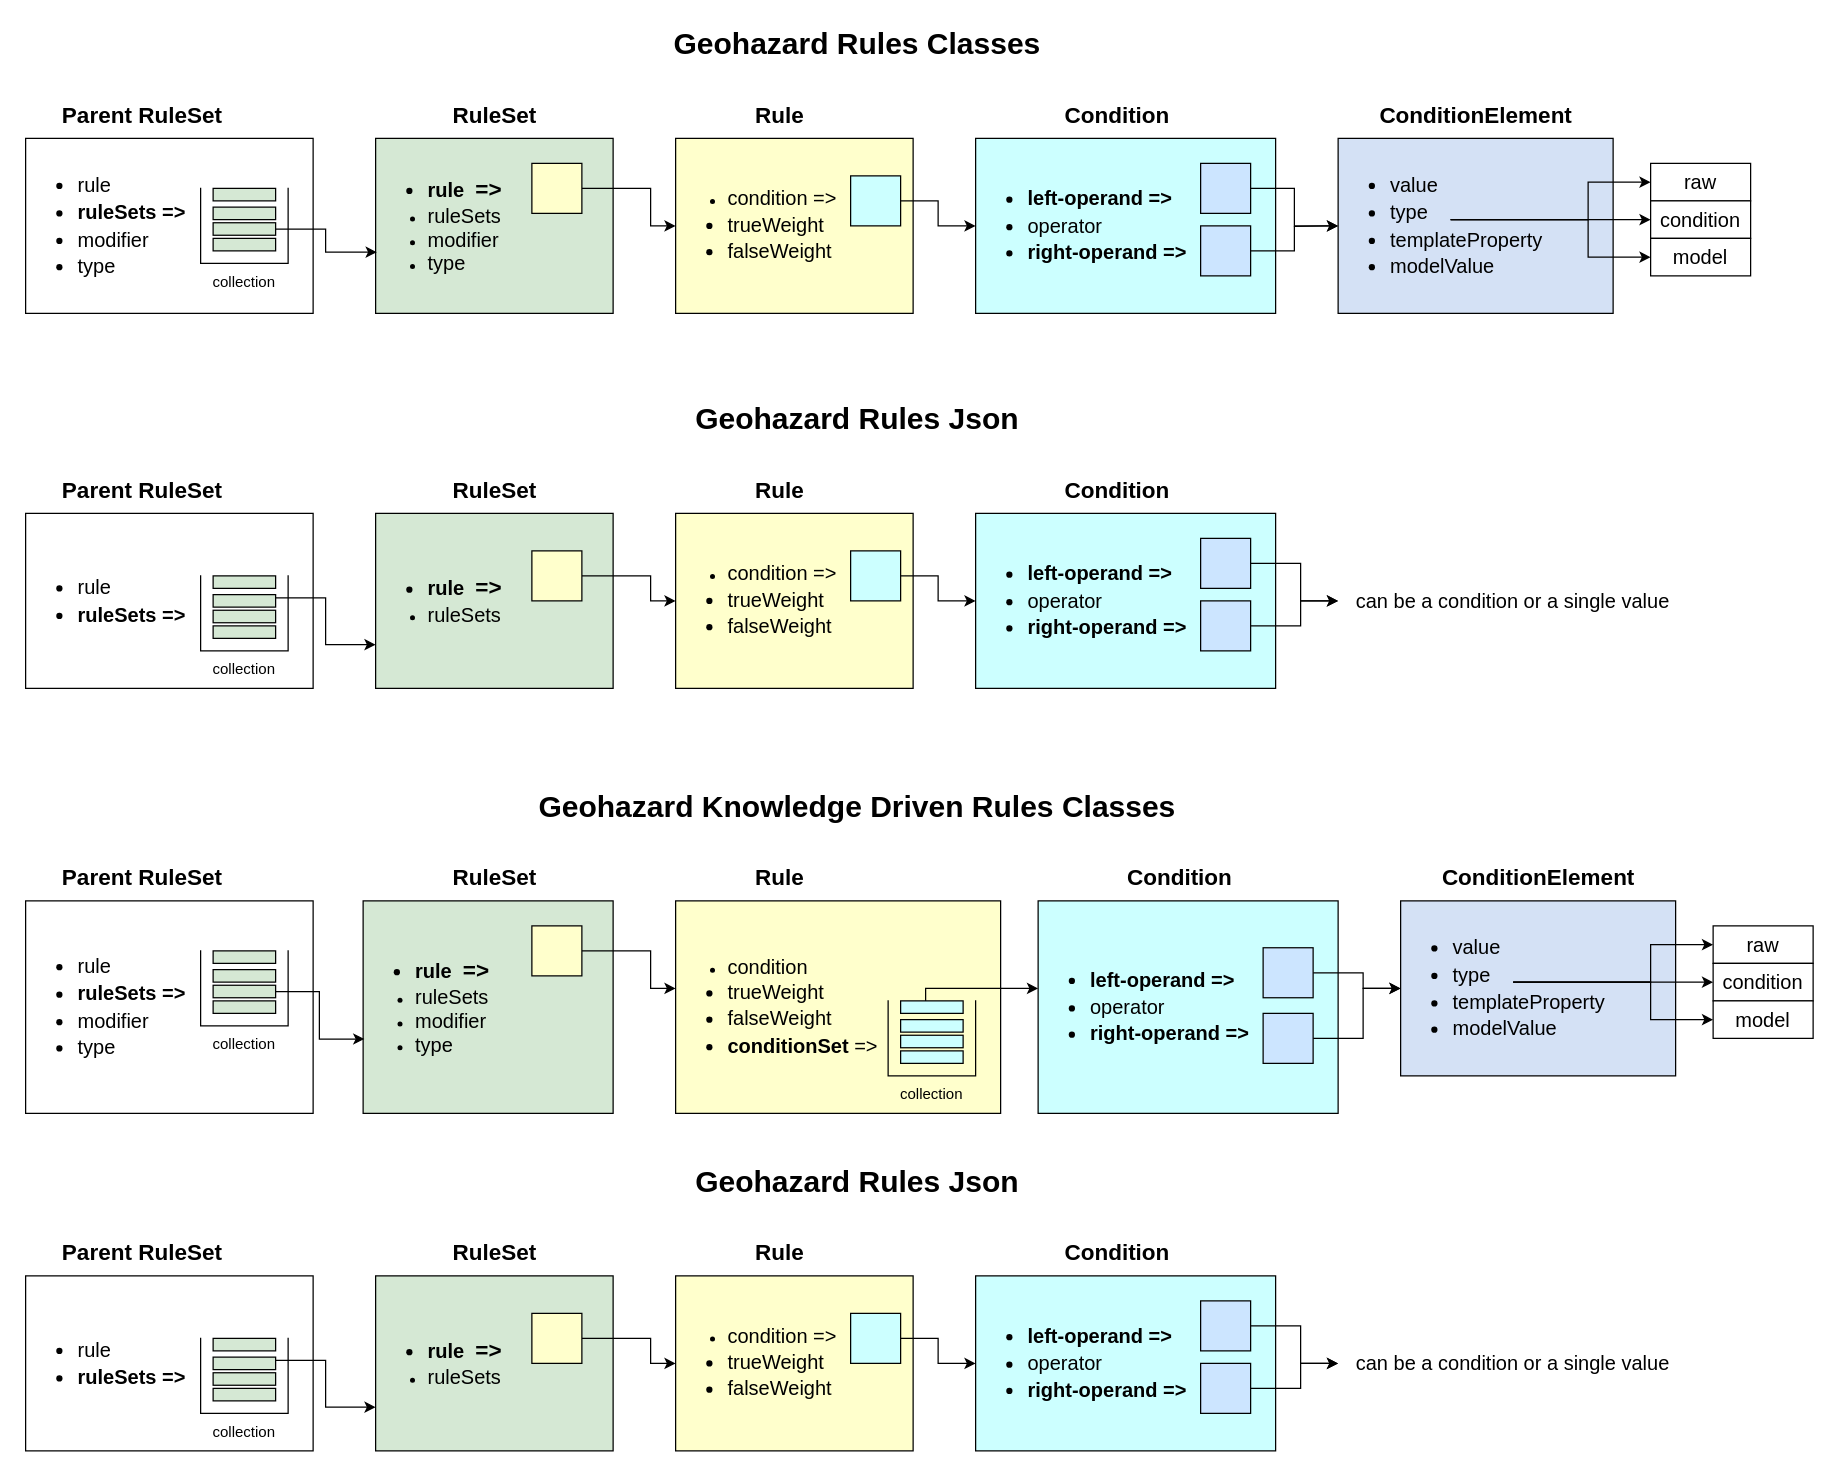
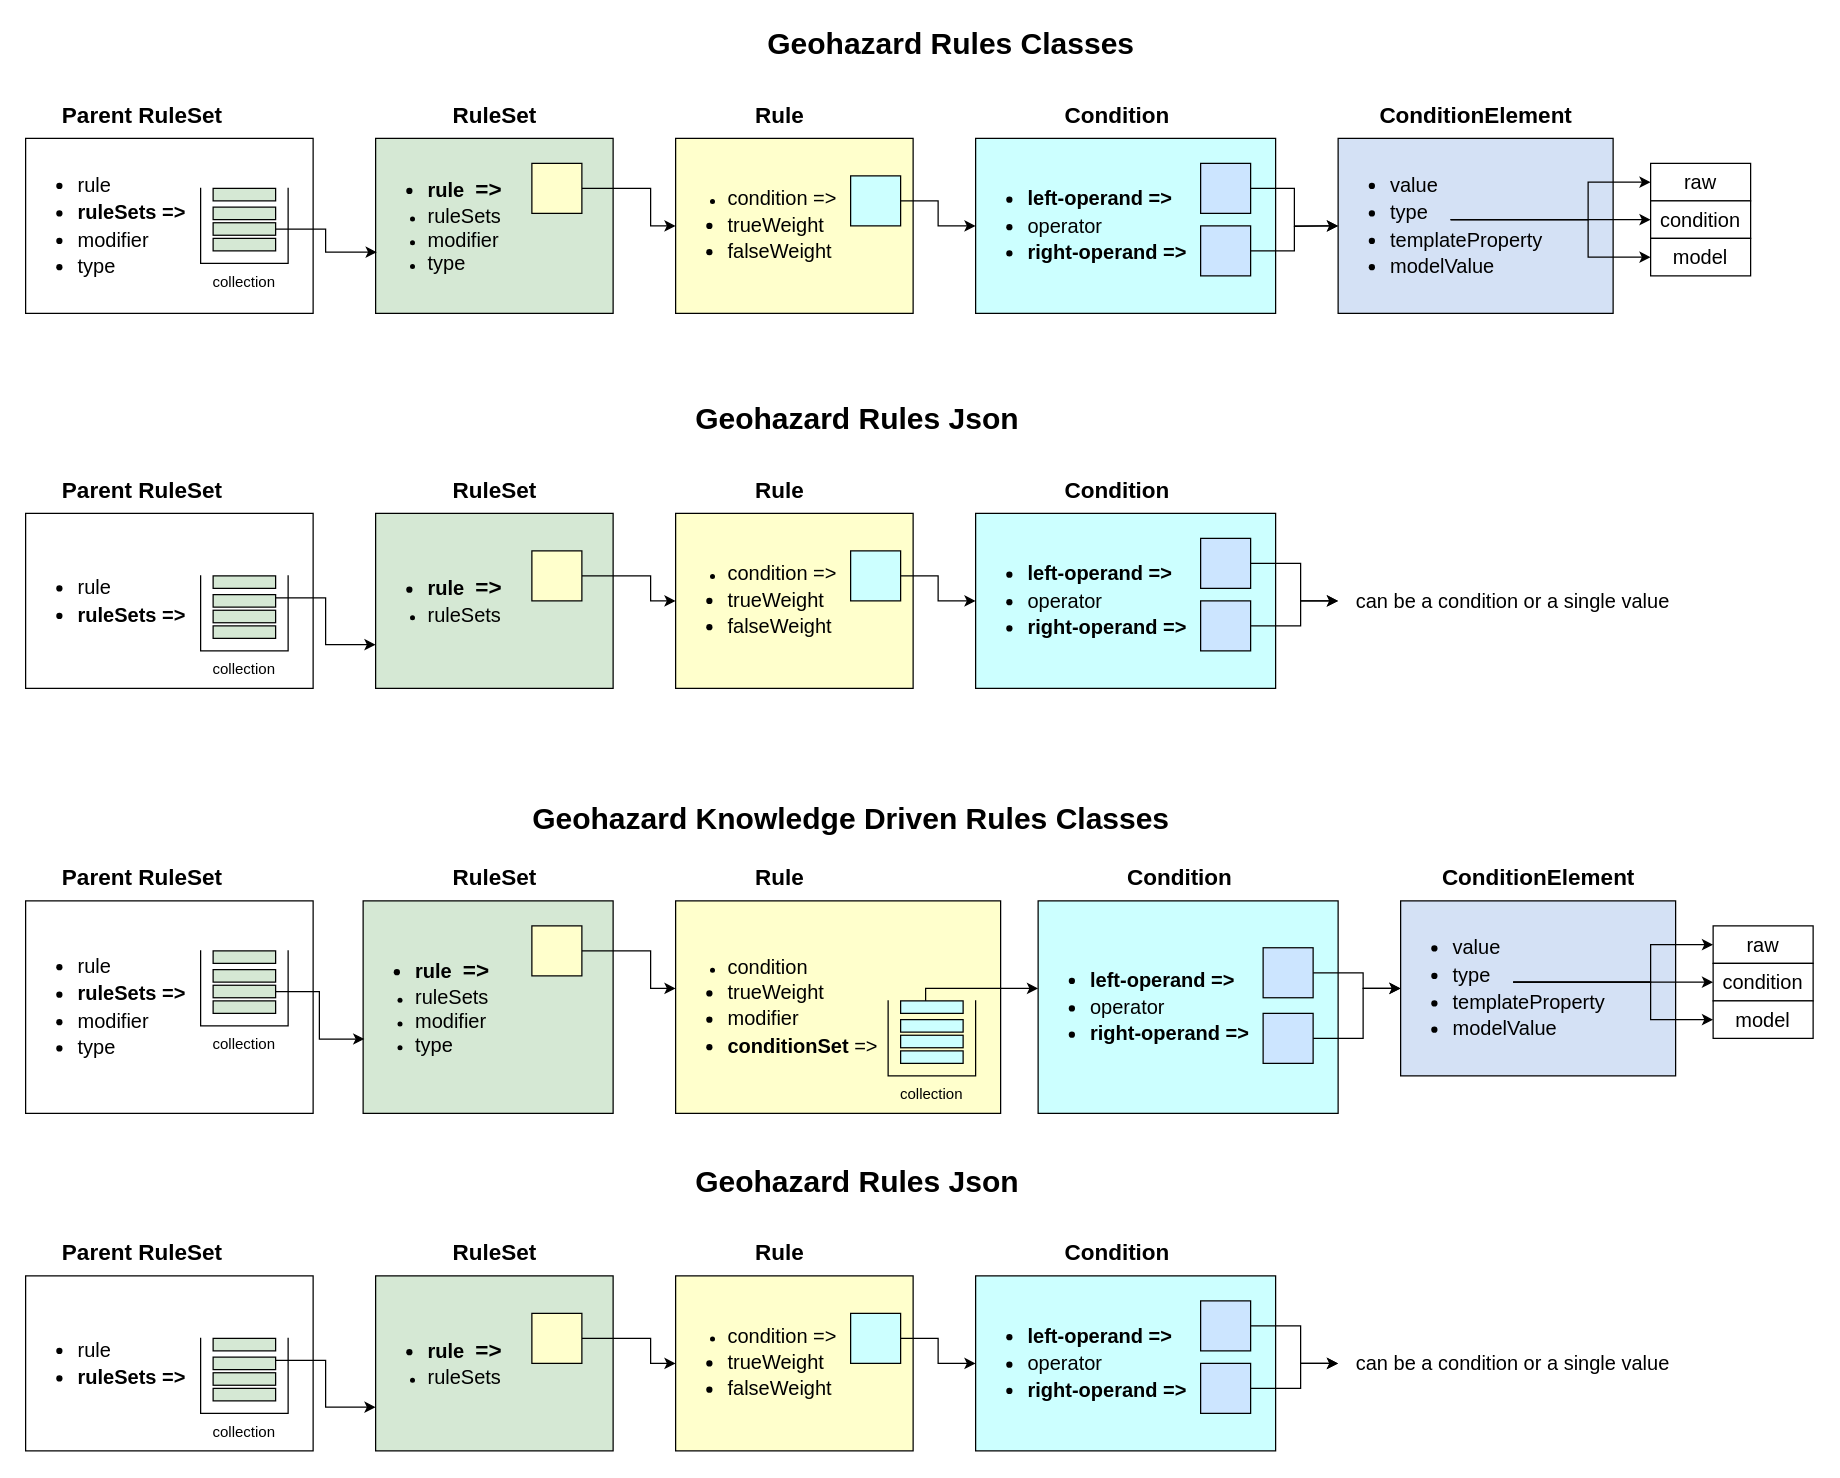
(857, 44) -> (951, 44)
(857, 807) -> (851, 819)
(764, 1007) -> (764, 1007)
